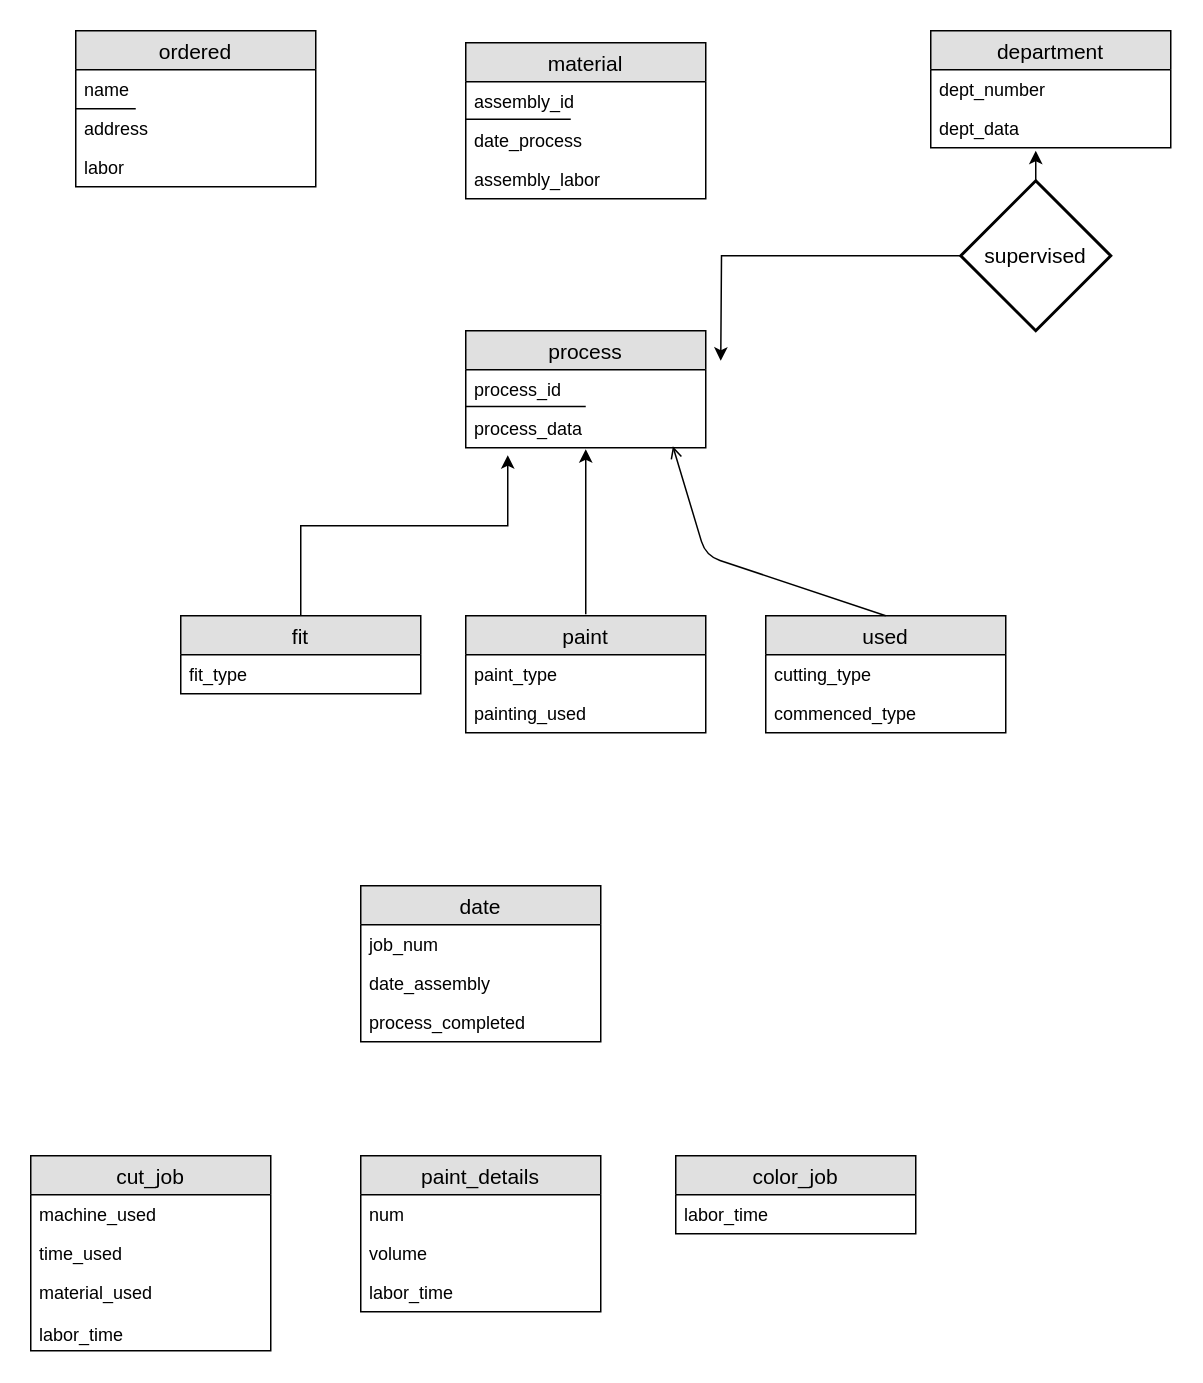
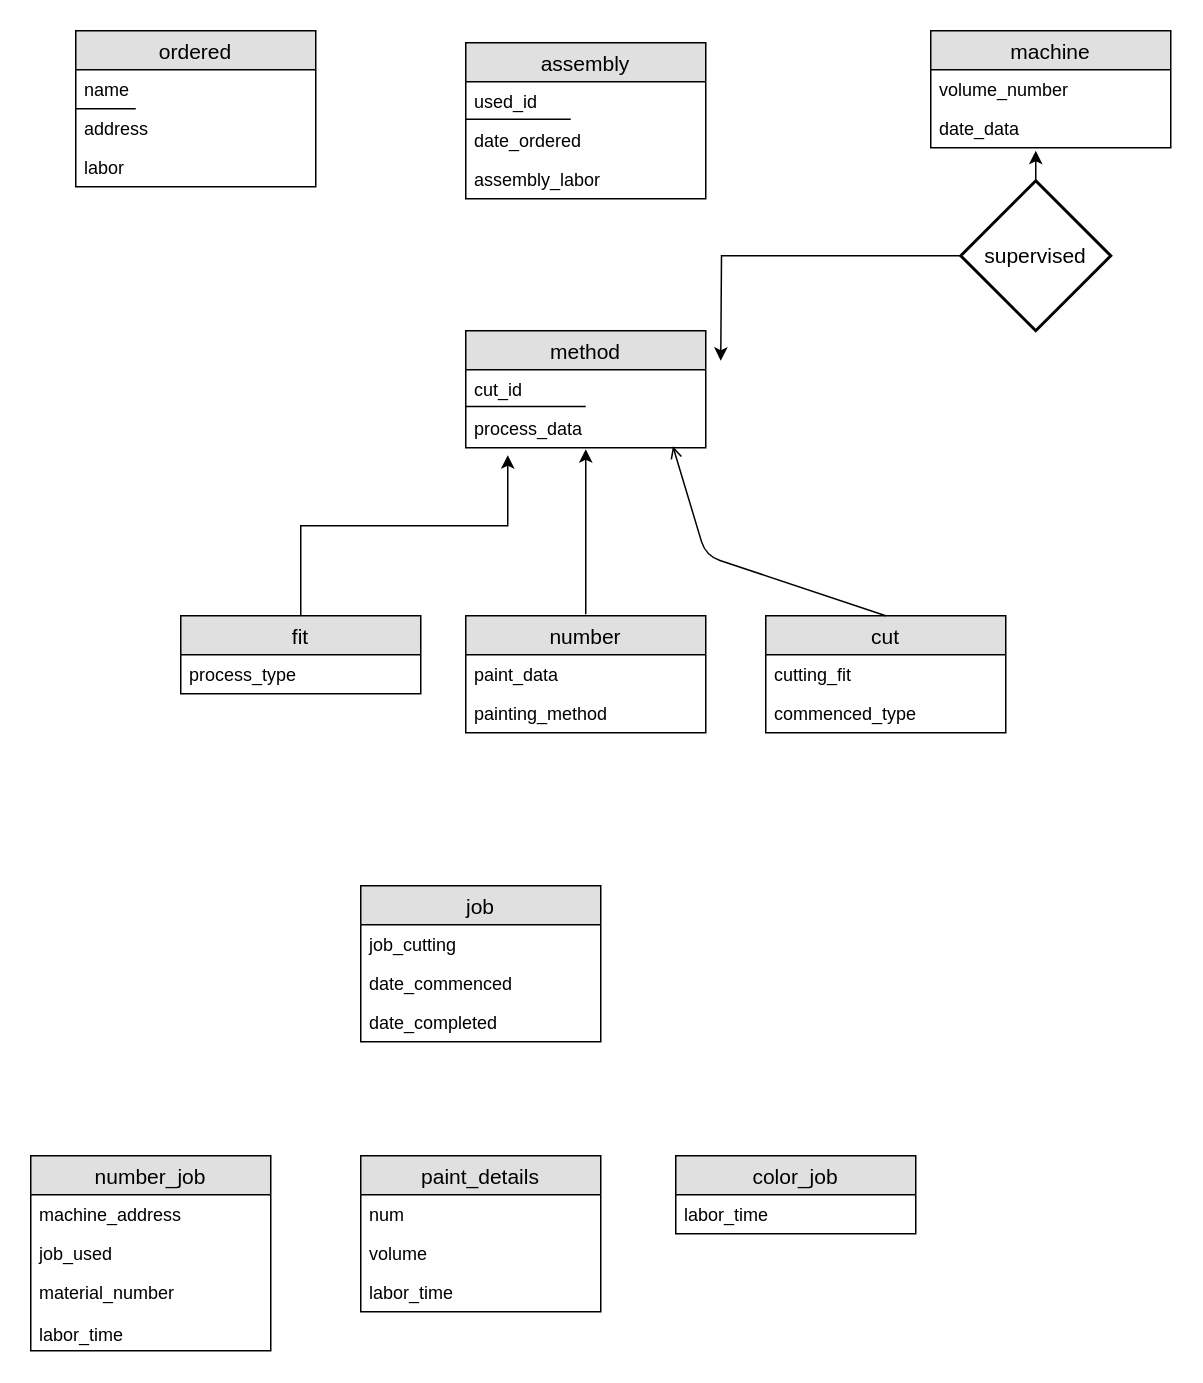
(1050, 52) -> (1050, 52)
(585, 64) -> (585, 64)
(994, 90) -> (1002, 90)
(525, 102) -> (507, 102)
(984, 129) -> (984, 129)
(534, 141) -> (534, 141)
(585, 352) -> (585, 352)
(522, 390) -> (502, 390)
(585, 637) -> (585, 637)
(885, 637) -> (885, 637)
(227, 675) -> (249, 675)
(522, 675) -> (522, 675)
(832, 675) -> (825, 675)
(535, 714) -> (545, 714)
(480, 907) -> (480, 907)
(404, 945) -> (422, 945)
(432, 984) -> (440, 984)
(452, 1023) -> (437, 1023)
(150, 1177) -> (150, 1177)
(97, 1215) -> (112, 1215)
(82, 1254) -> (79, 1254)
(100, 1293) -> (110, 1293)
